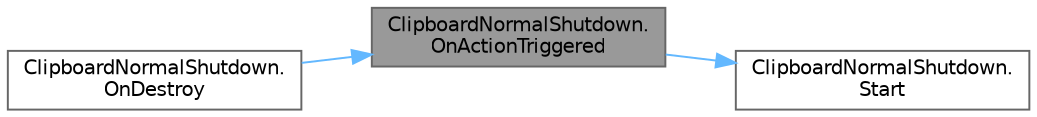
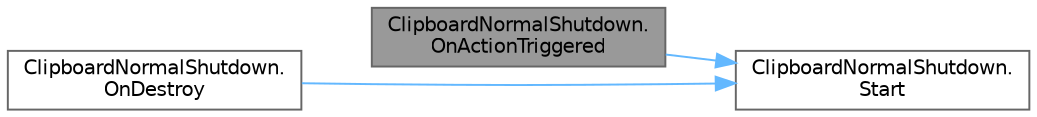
(327, 60) -> (509, 85)
